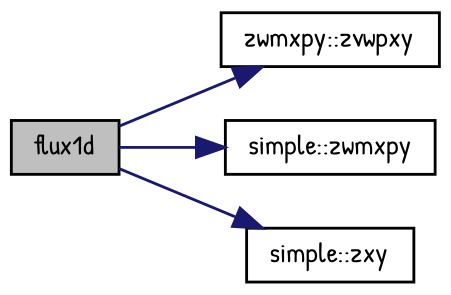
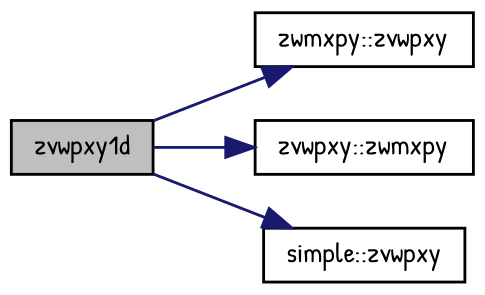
(65, 147) -> (82, 147)
(330, 147) -> (364, 147)
(330, 255) -> (364, 255)
